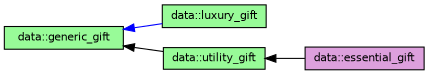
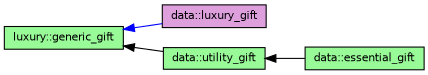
(214, 16) -> (214, 16)
(64, 38) -> (64, 38)
(365, 58) -> (365, 58)
